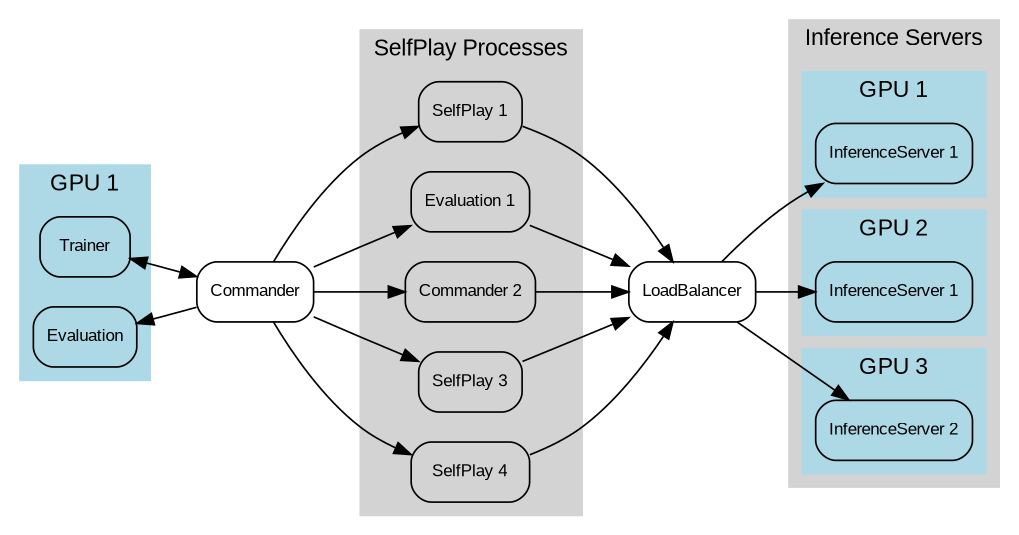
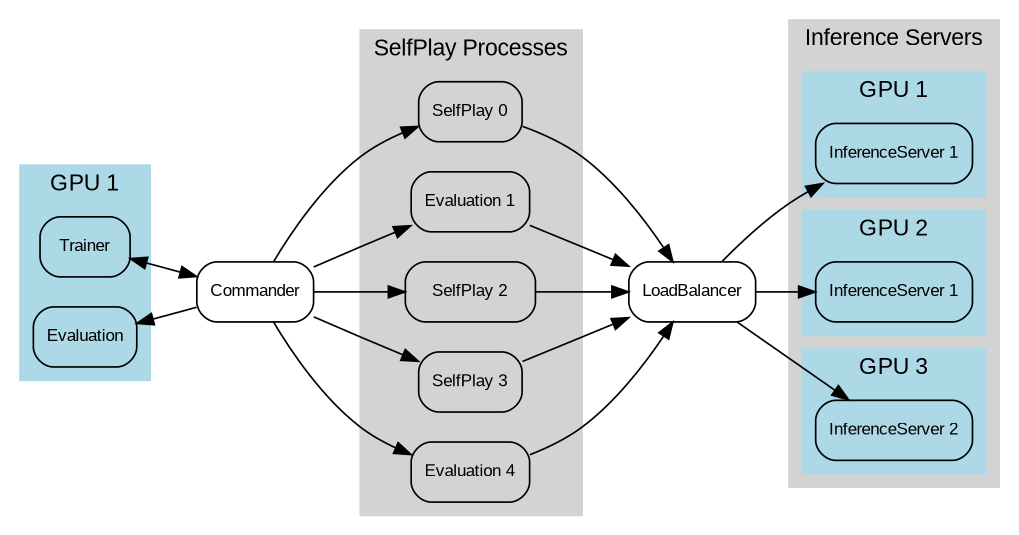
(470, 112) -> (470, 112)
(470, 292) -> (470, 292)
(470, 472) -> (470, 472)
